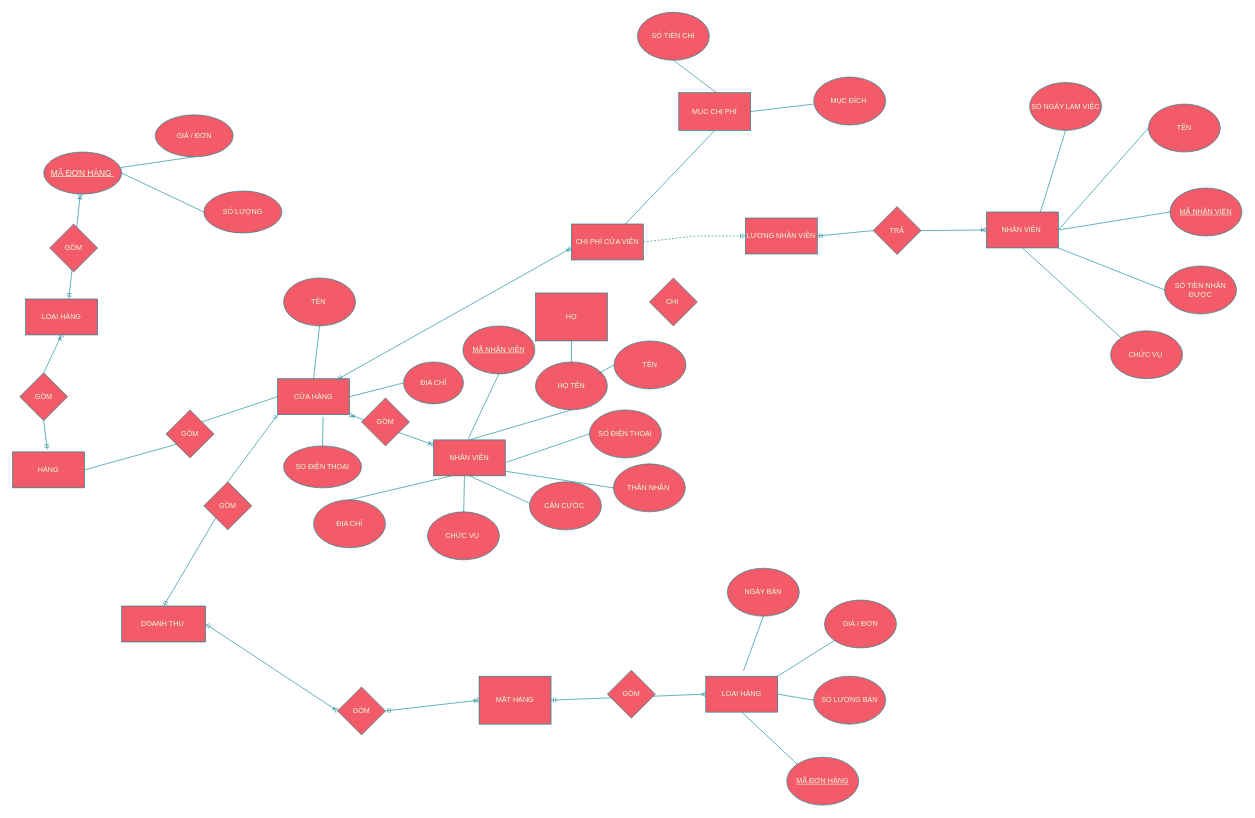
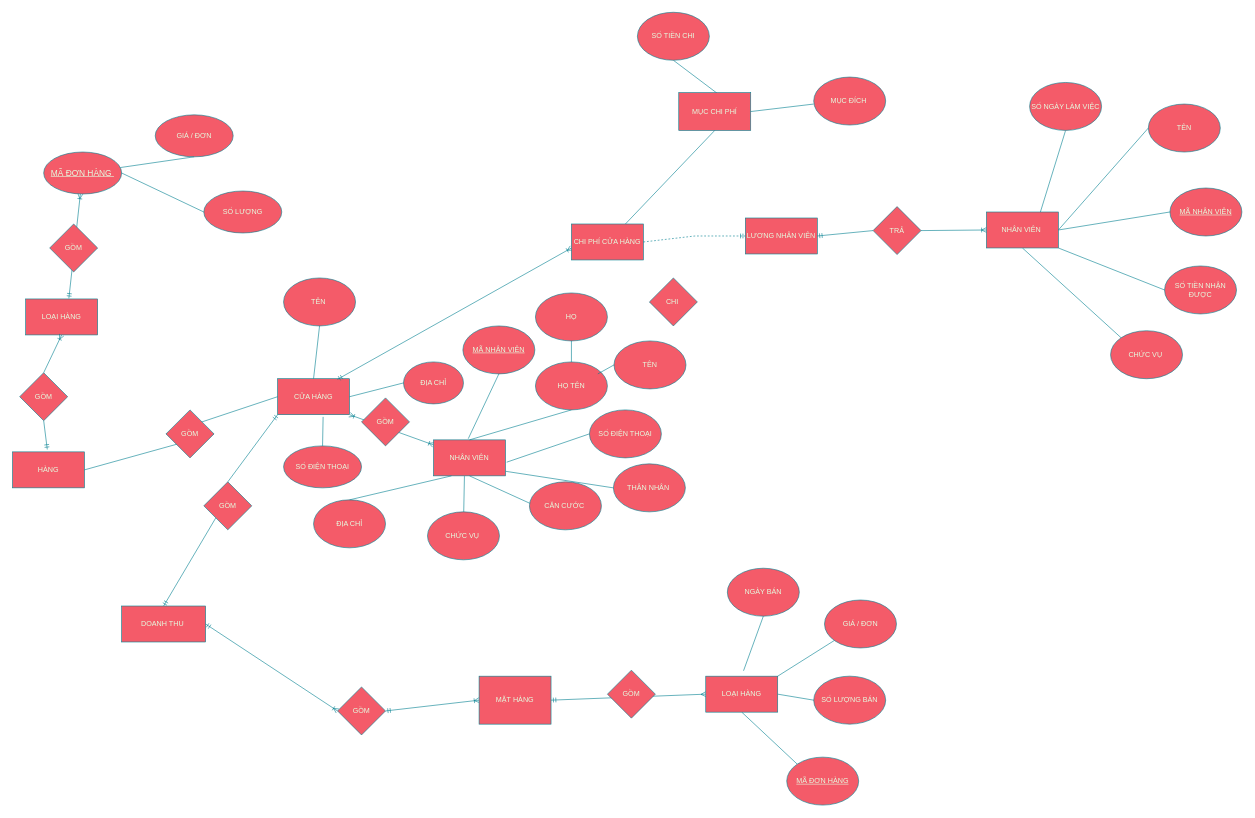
(608, 242) -> (608, 242)
(572, 317) -> (572, 317)
